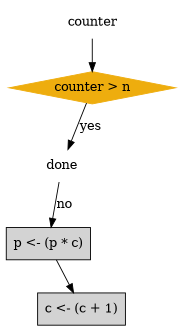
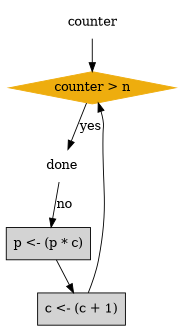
none -> (104, 203)
